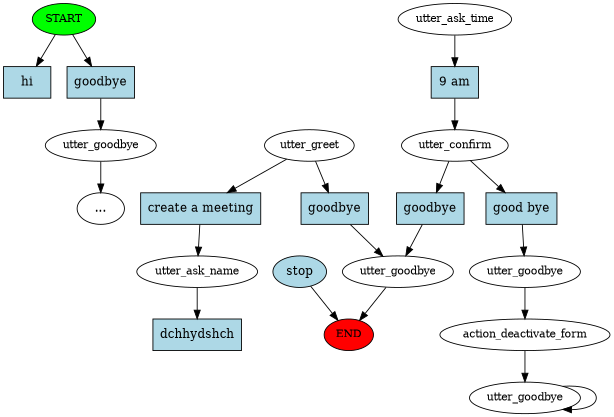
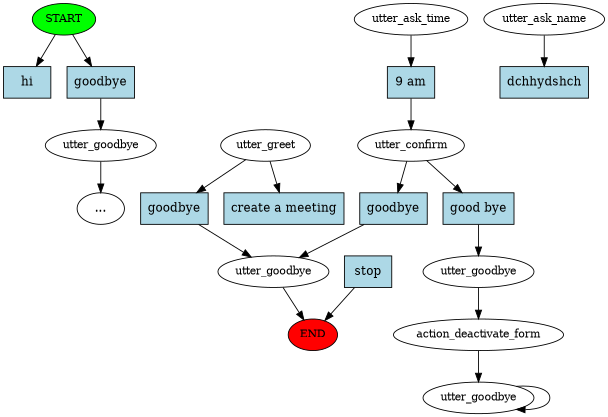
(199, 236) -> none
(300, 272) -> (368, 272)
